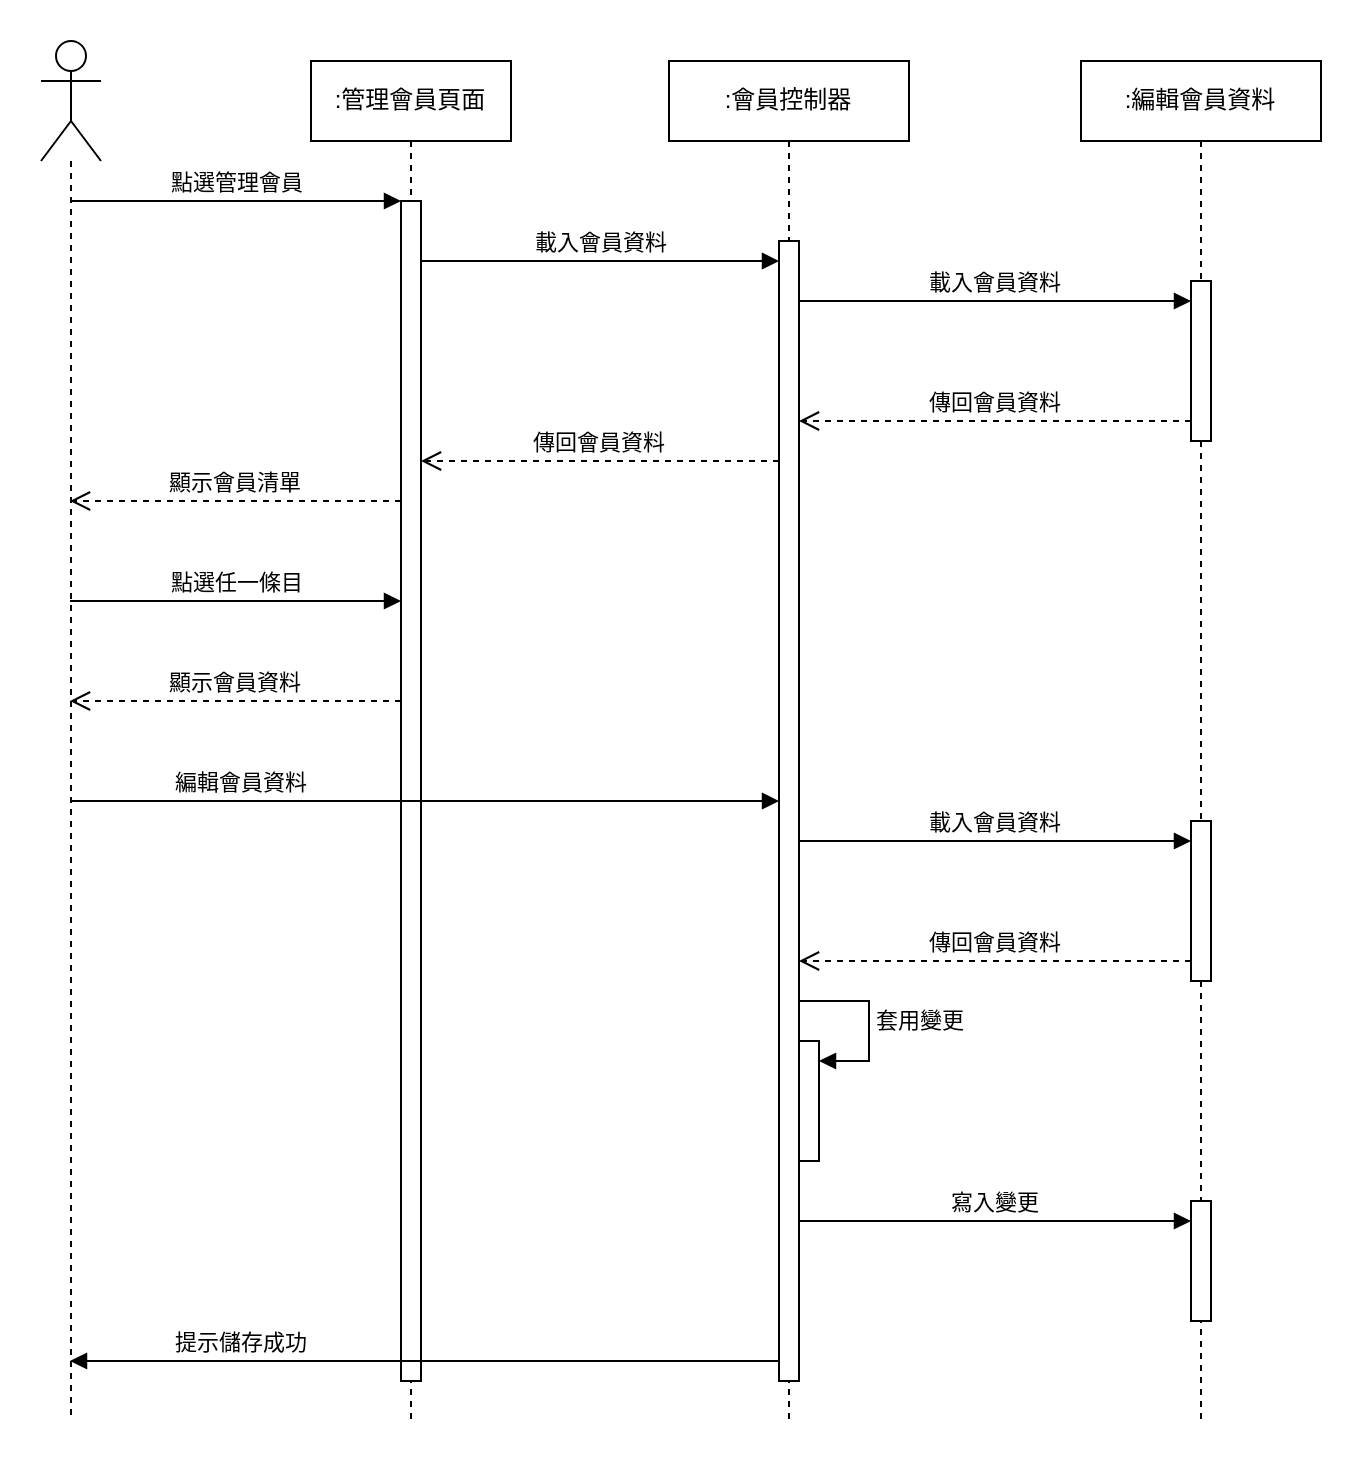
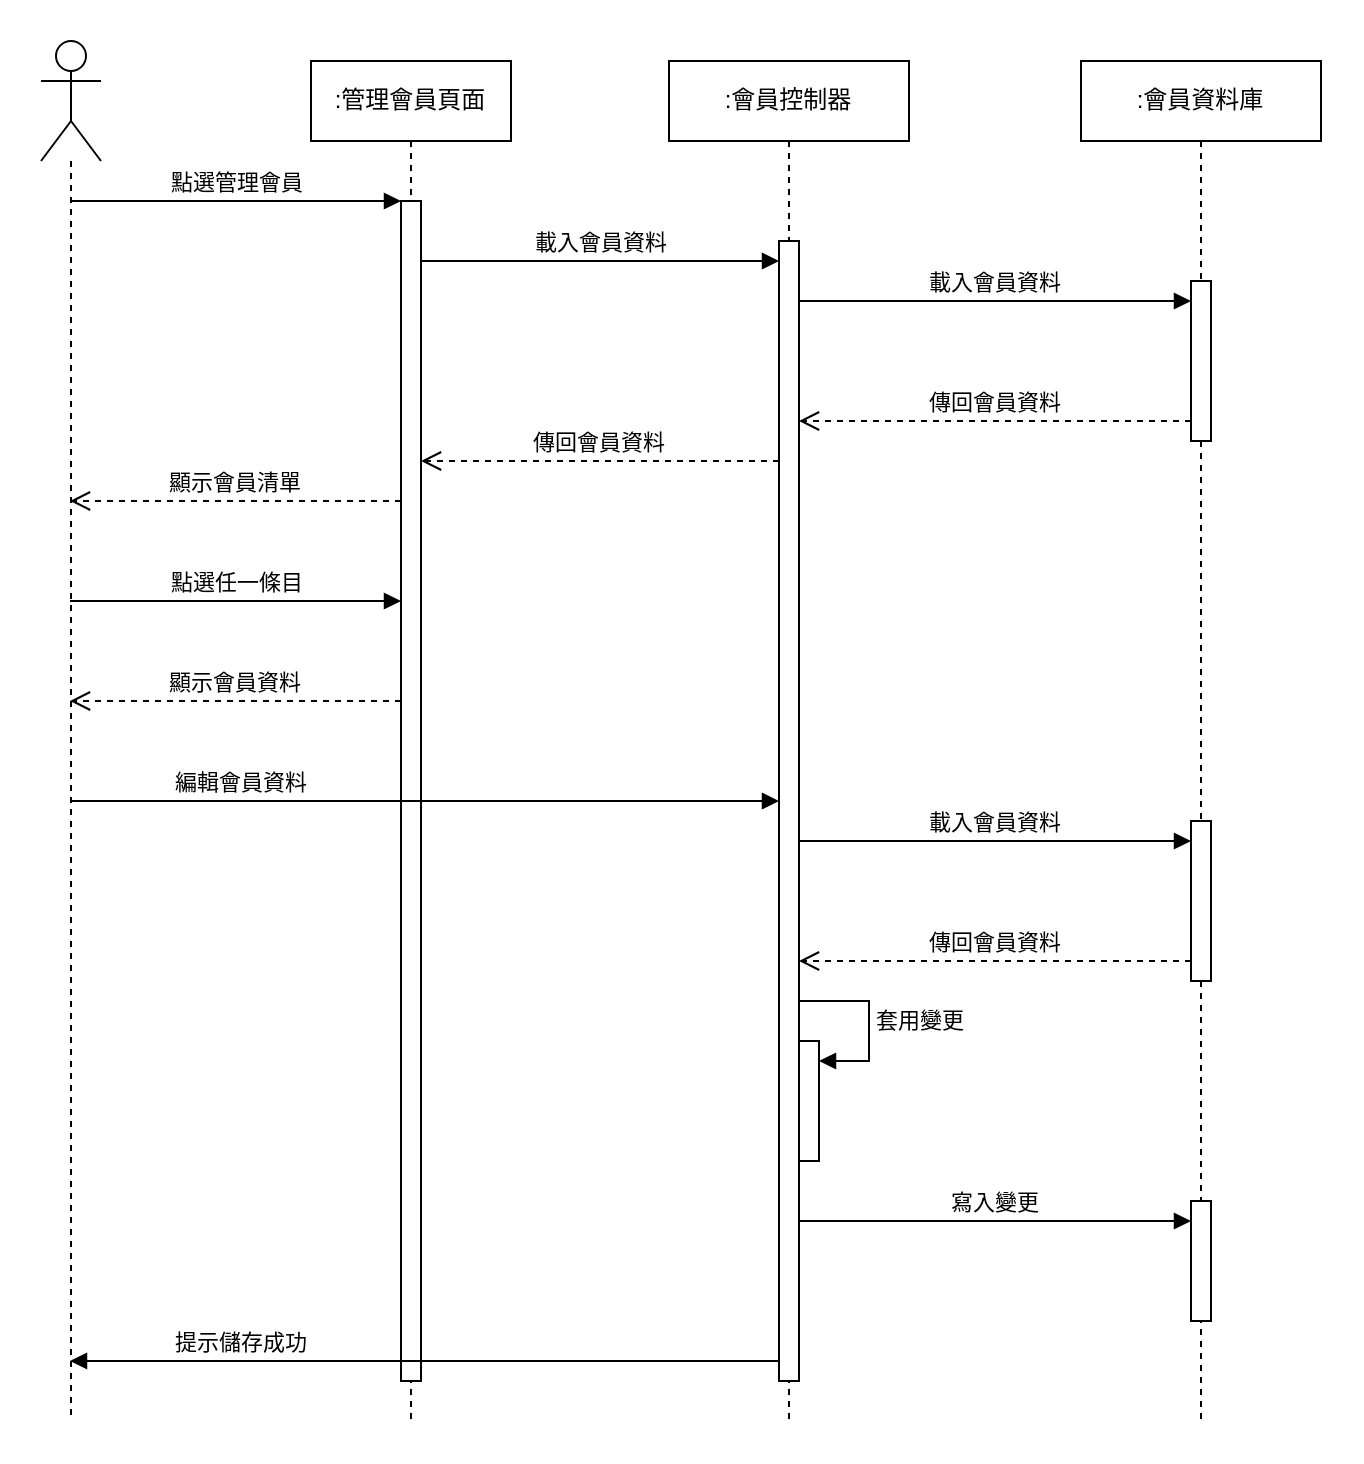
(1201, 101) -> (1201, 101)
